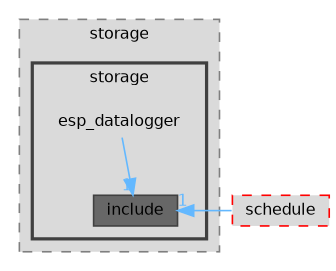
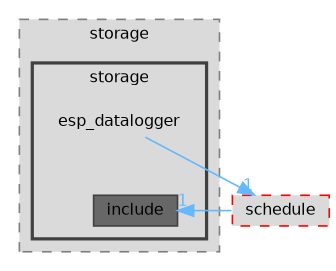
(126, 158) -> (193, 162)
